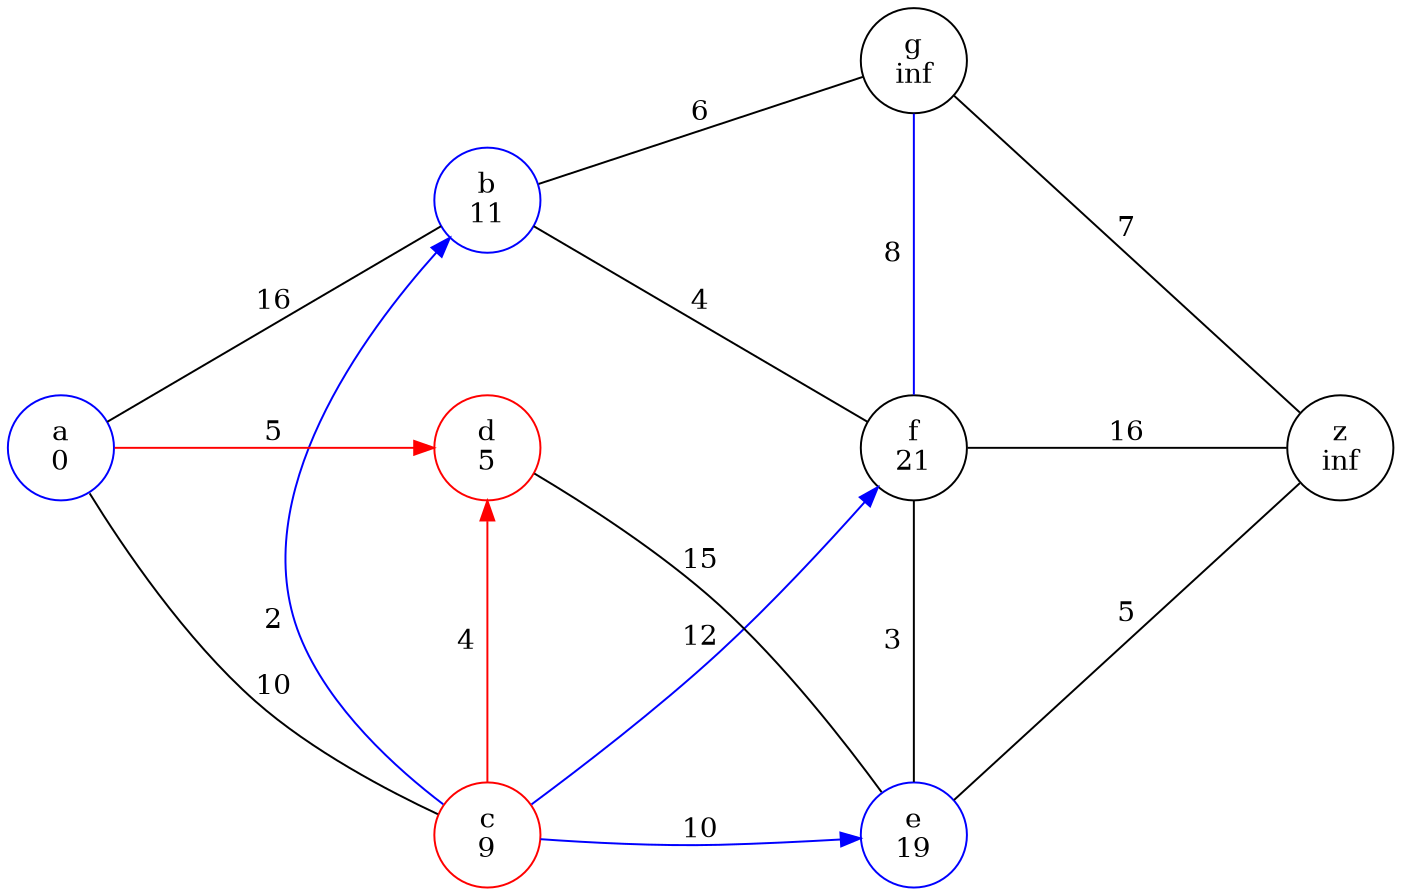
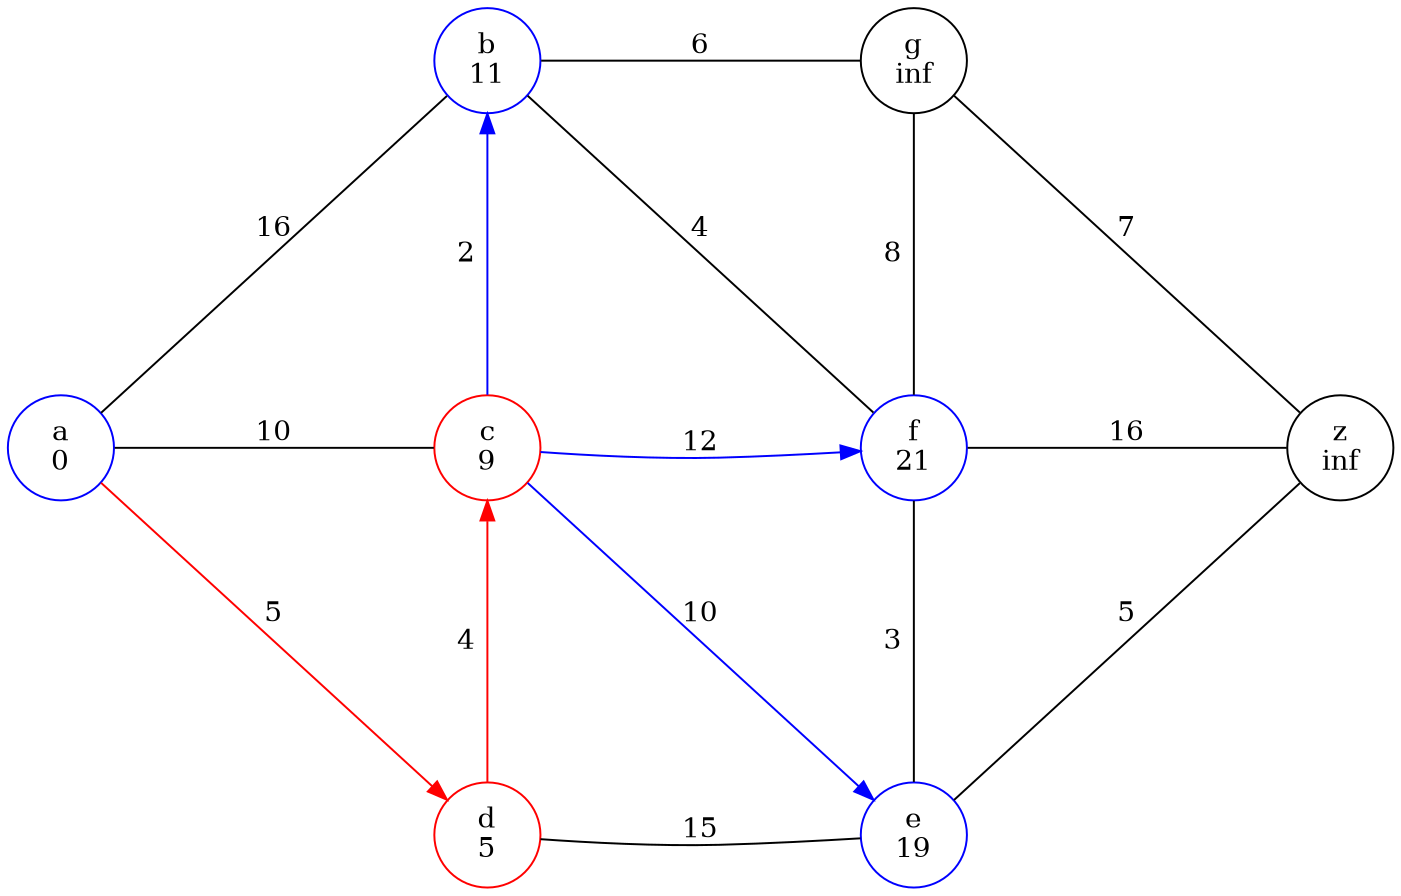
(914, 254) -> (914, 254)
(914, 448) -> (914, 448)
(487, 652) -> (487, 652)
